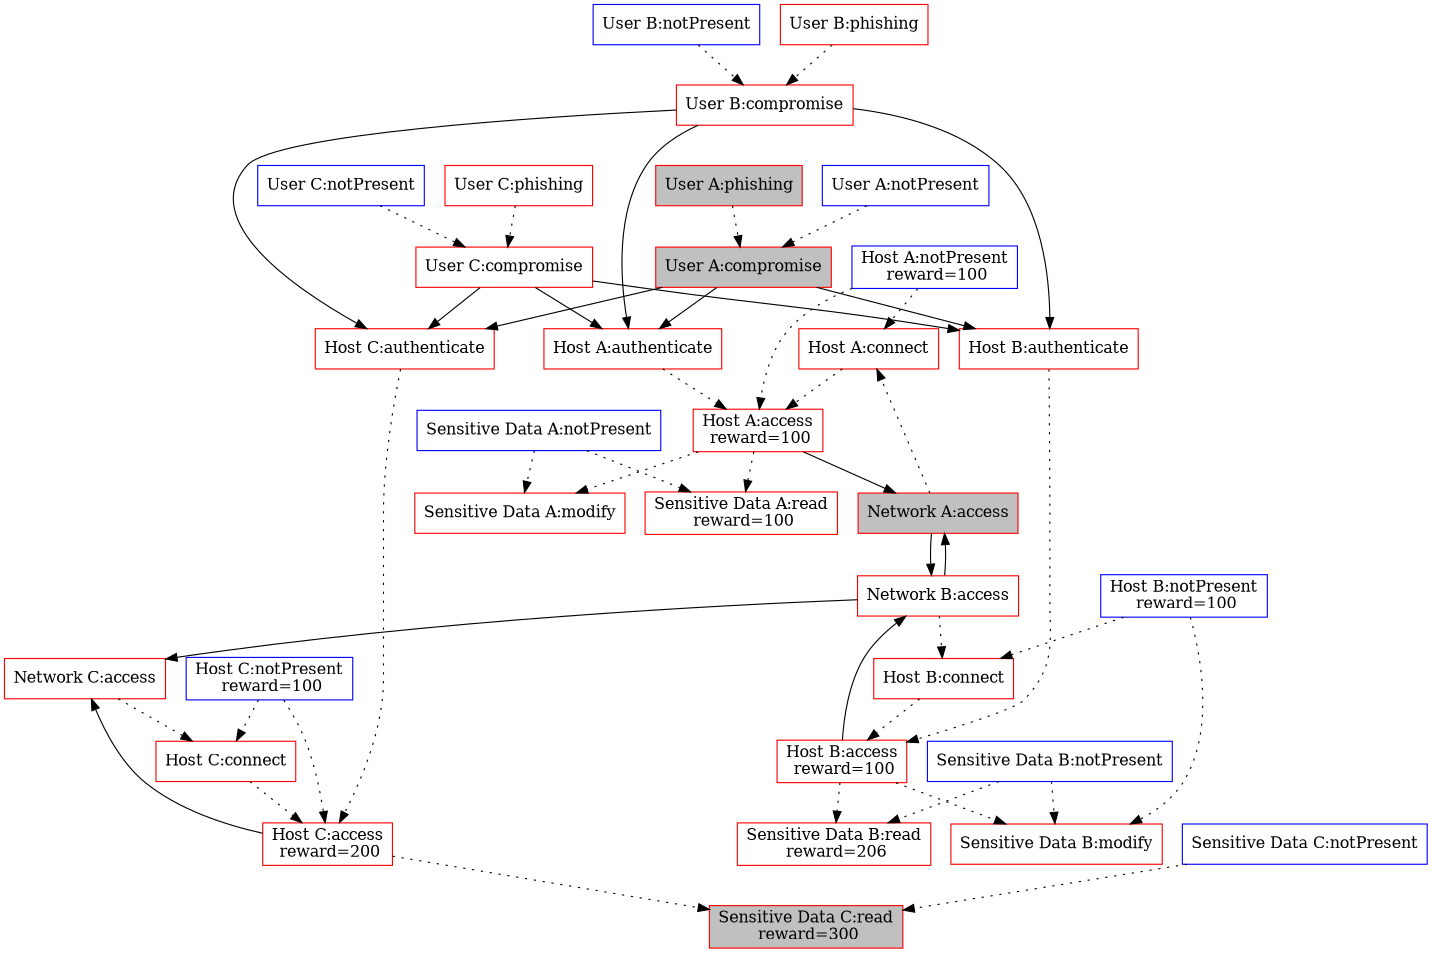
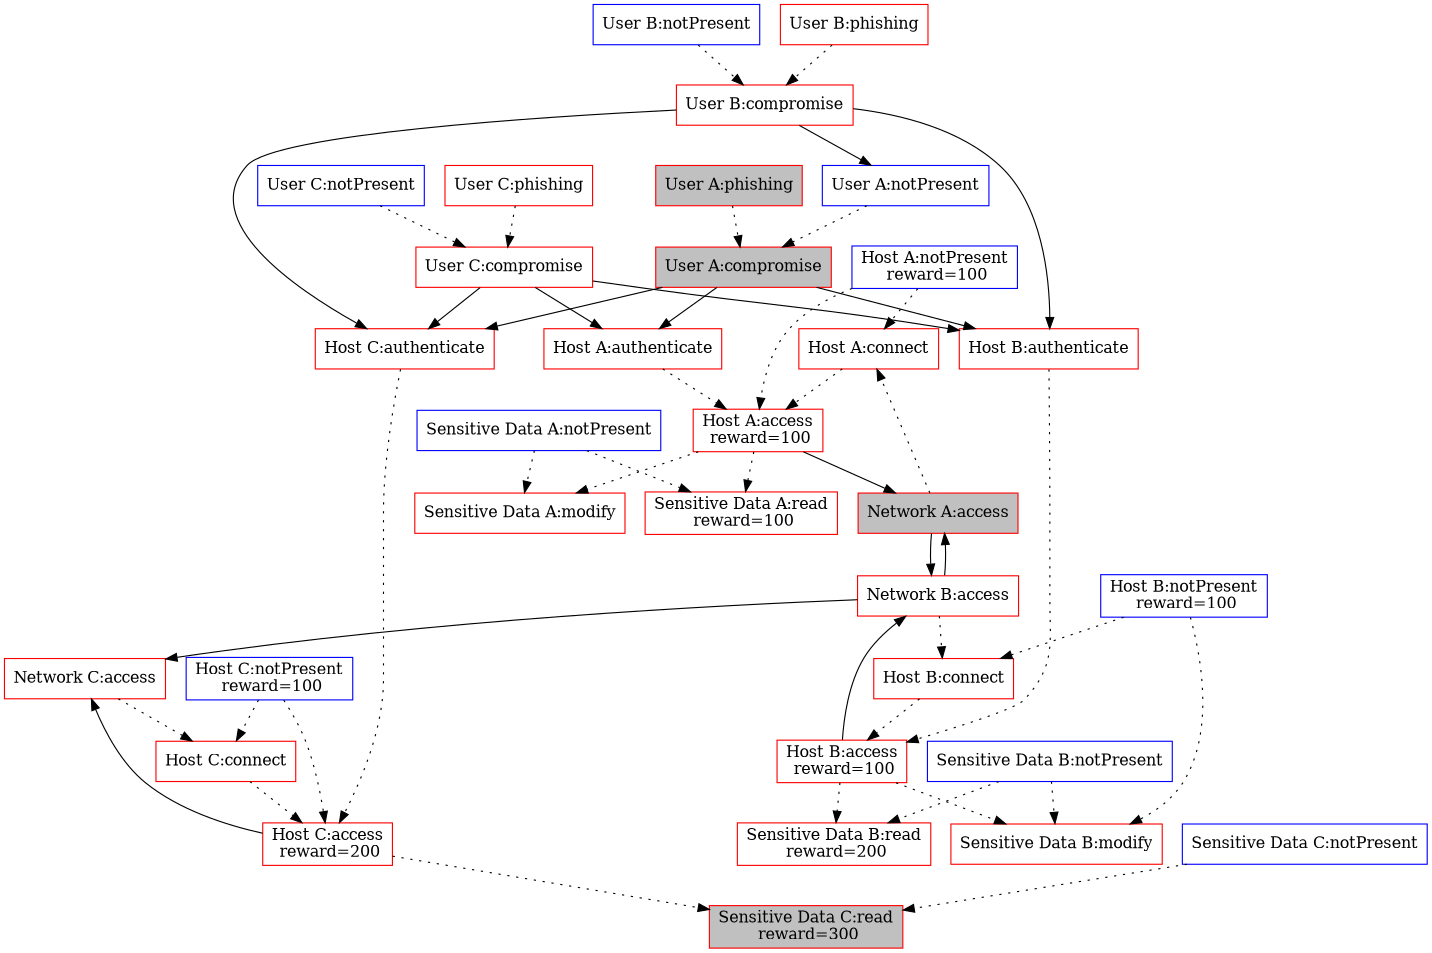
(629, 207) -> (830, 143)
(834, 844) -> (834, 844)
